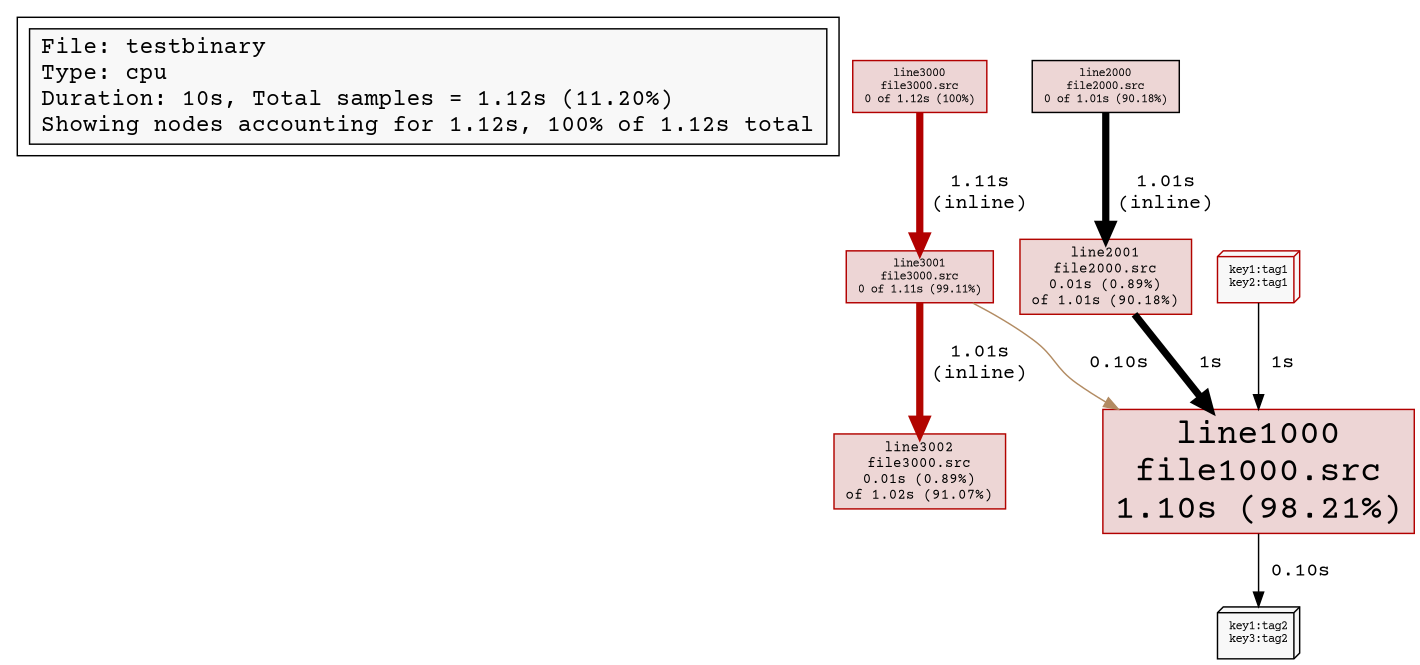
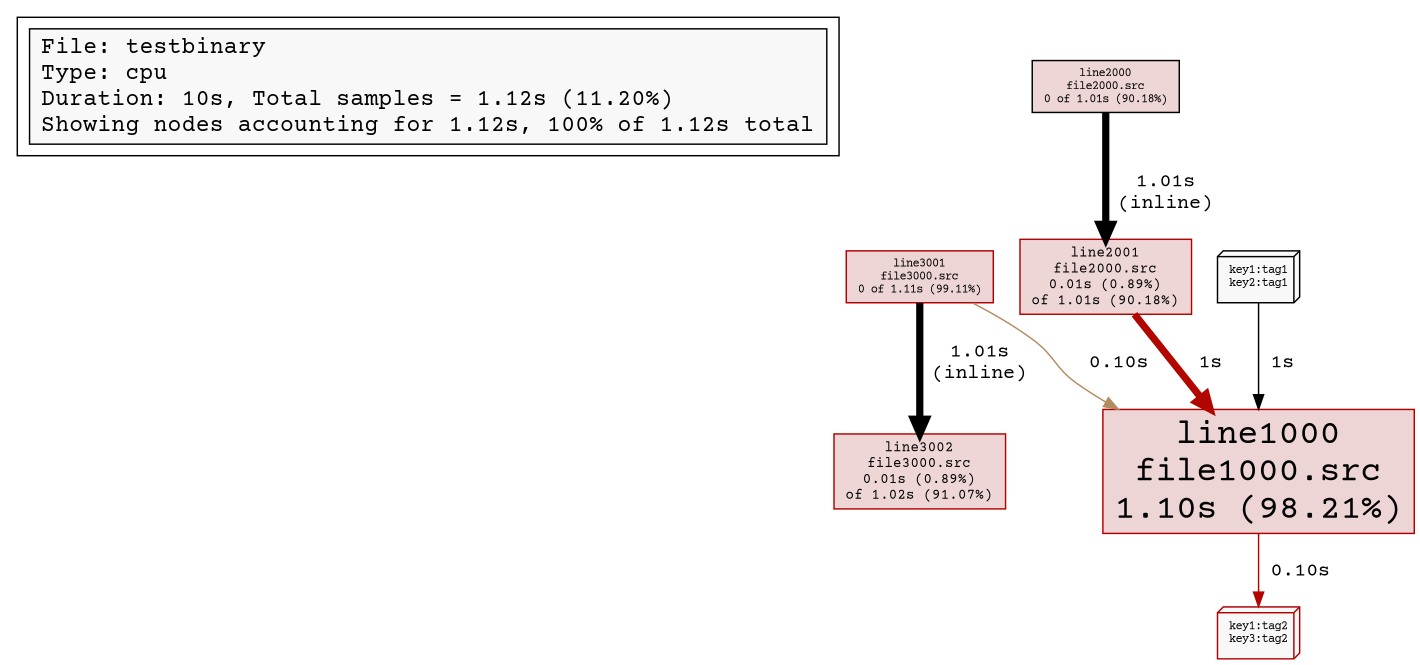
(920, 86) -> none
(1259, 277) -> (1259, 277)
(1168, 356) -> (1168, 356)
(920, 361) -> (920, 361)
(1259, 563) -> (1259, 563)
(1259, 633) -> (1259, 633)
